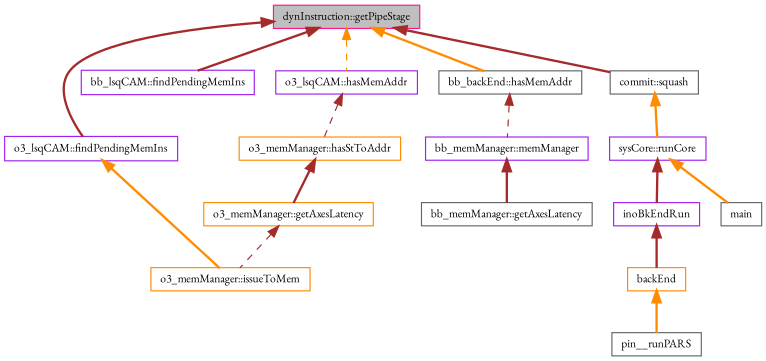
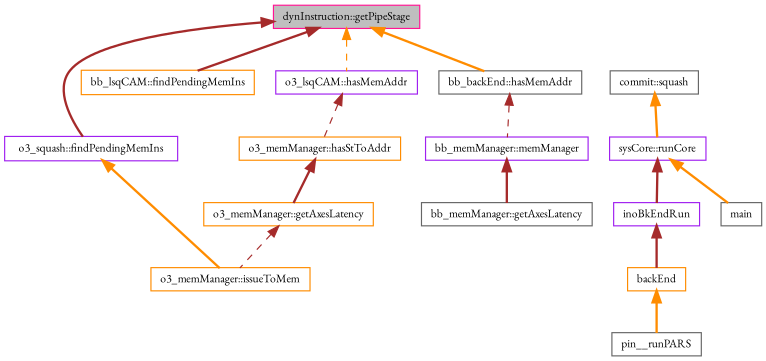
(508, 51) -> none
(168, 82) -> (168, 82)
(91, 149) -> (91, 149)
